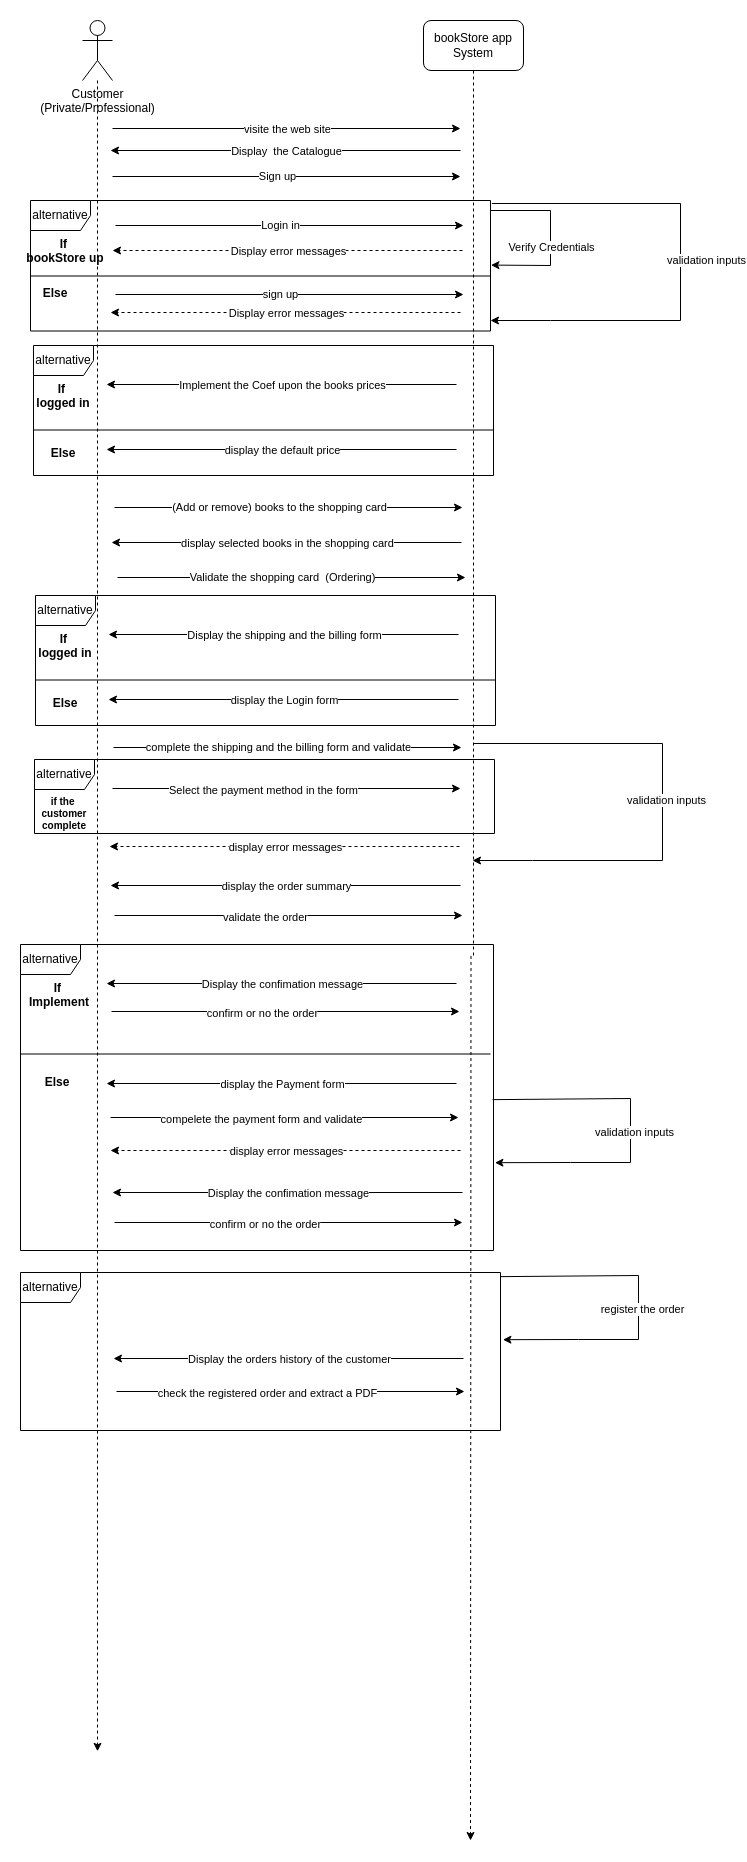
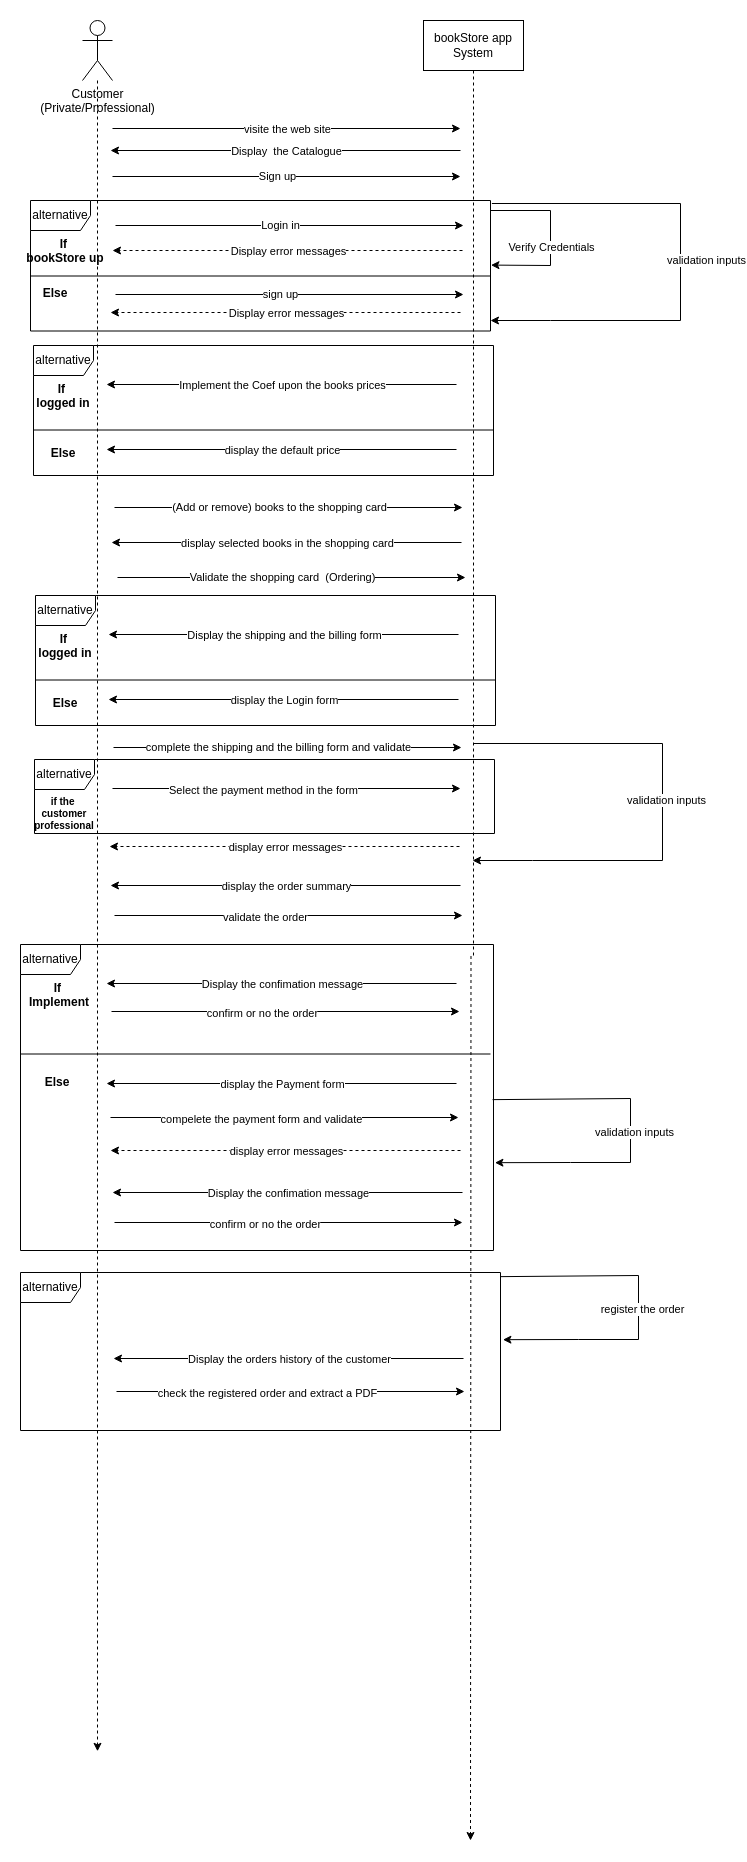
(474, 46) -> (474, 46)
(64, 802) -> (64, 802)
